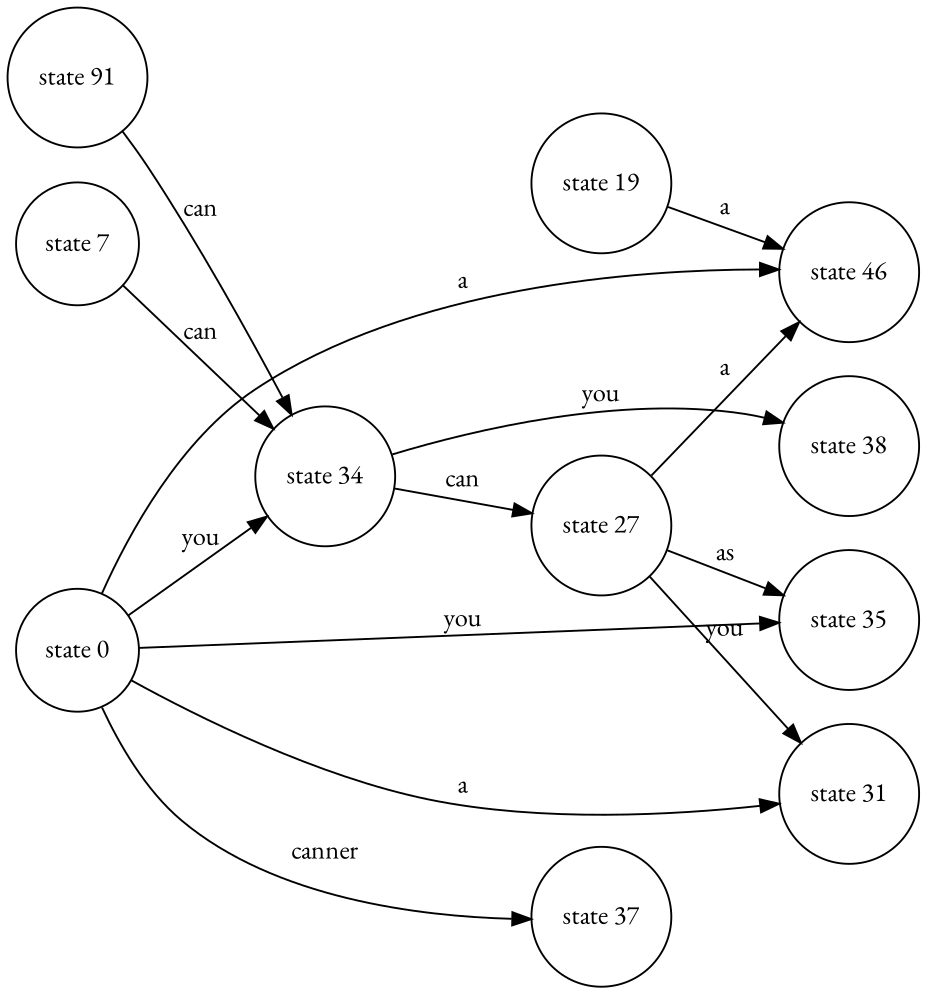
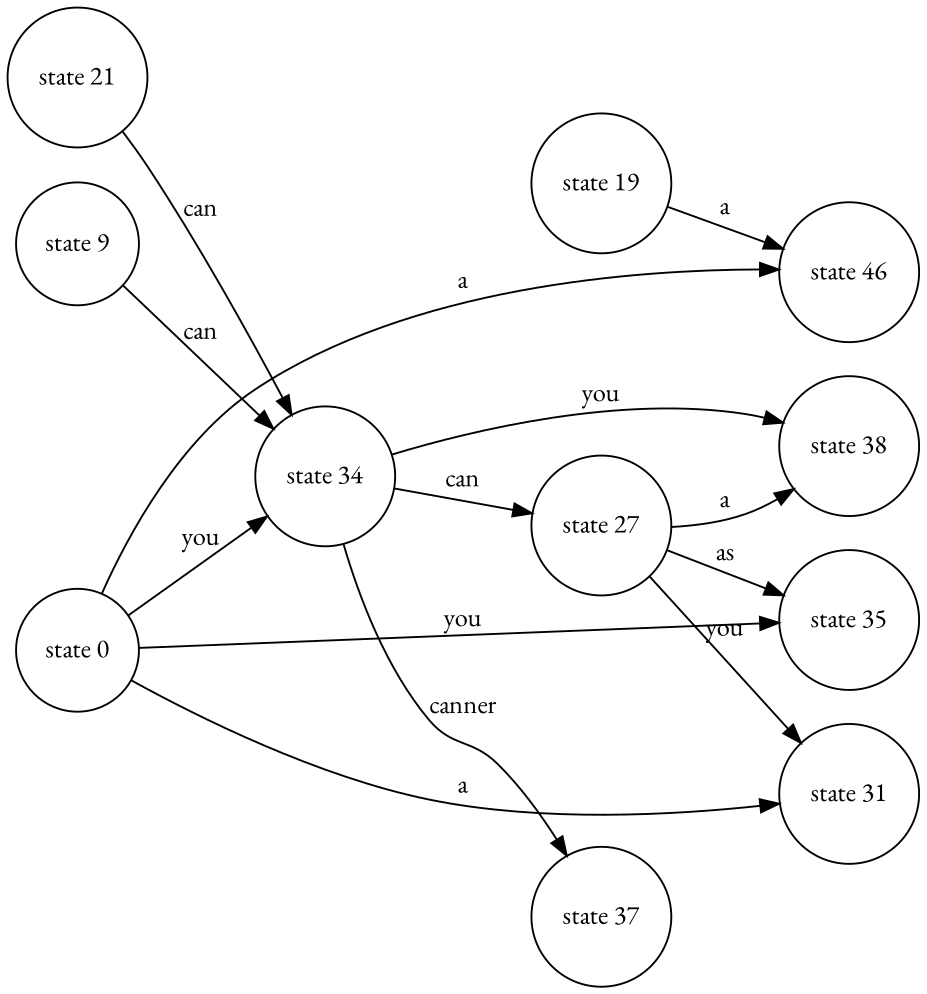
(78, 78) -> (78, 78)
(78, 244) -> (78, 244)
(725, 399) -> (726, 520)
(272, 874) -> (423, 713)
